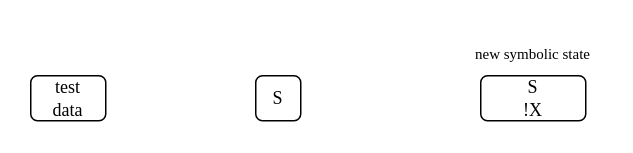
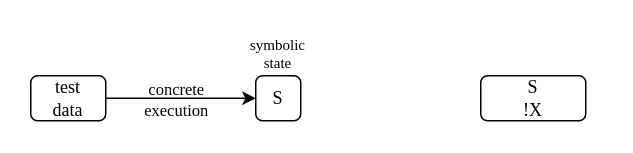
none -> (278, 53)
(533, 53) -> none
none -> (176, 98)
